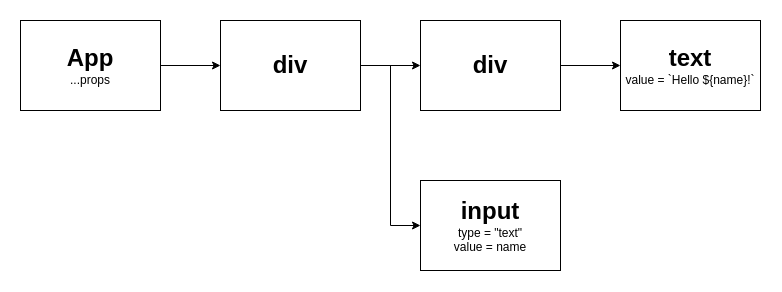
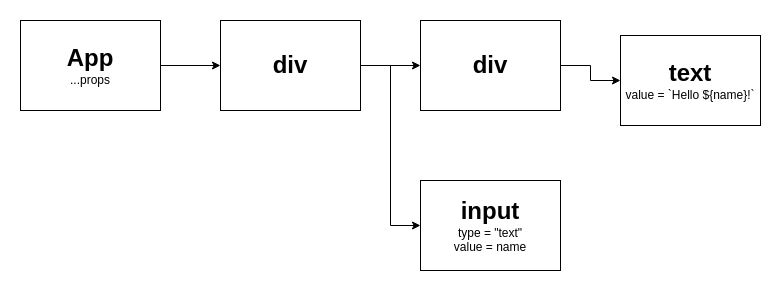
(691, 66) -> (691, 81)
